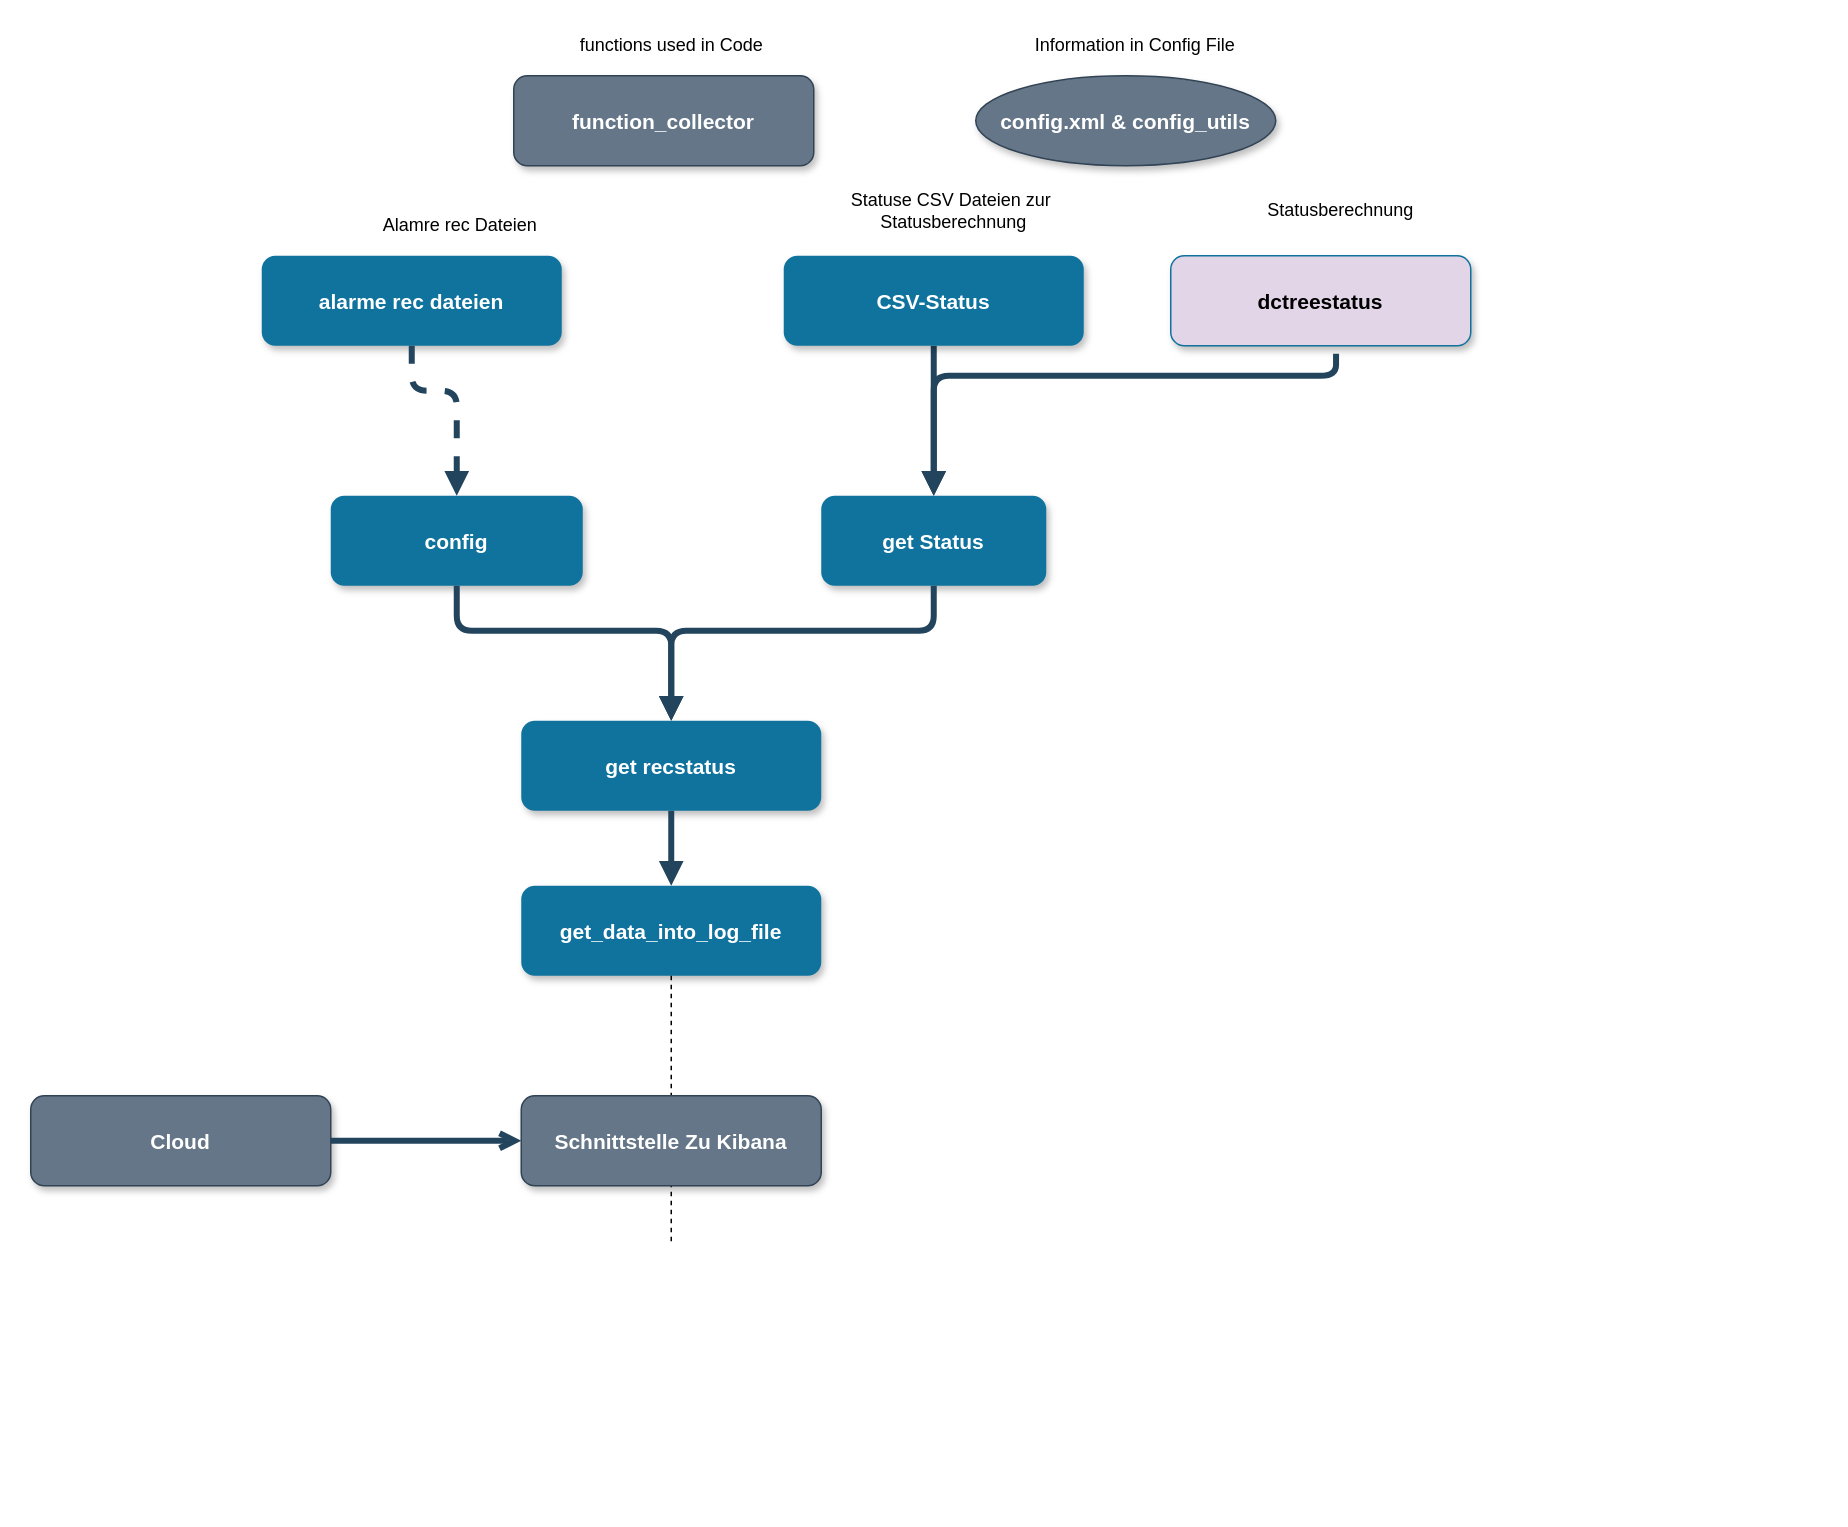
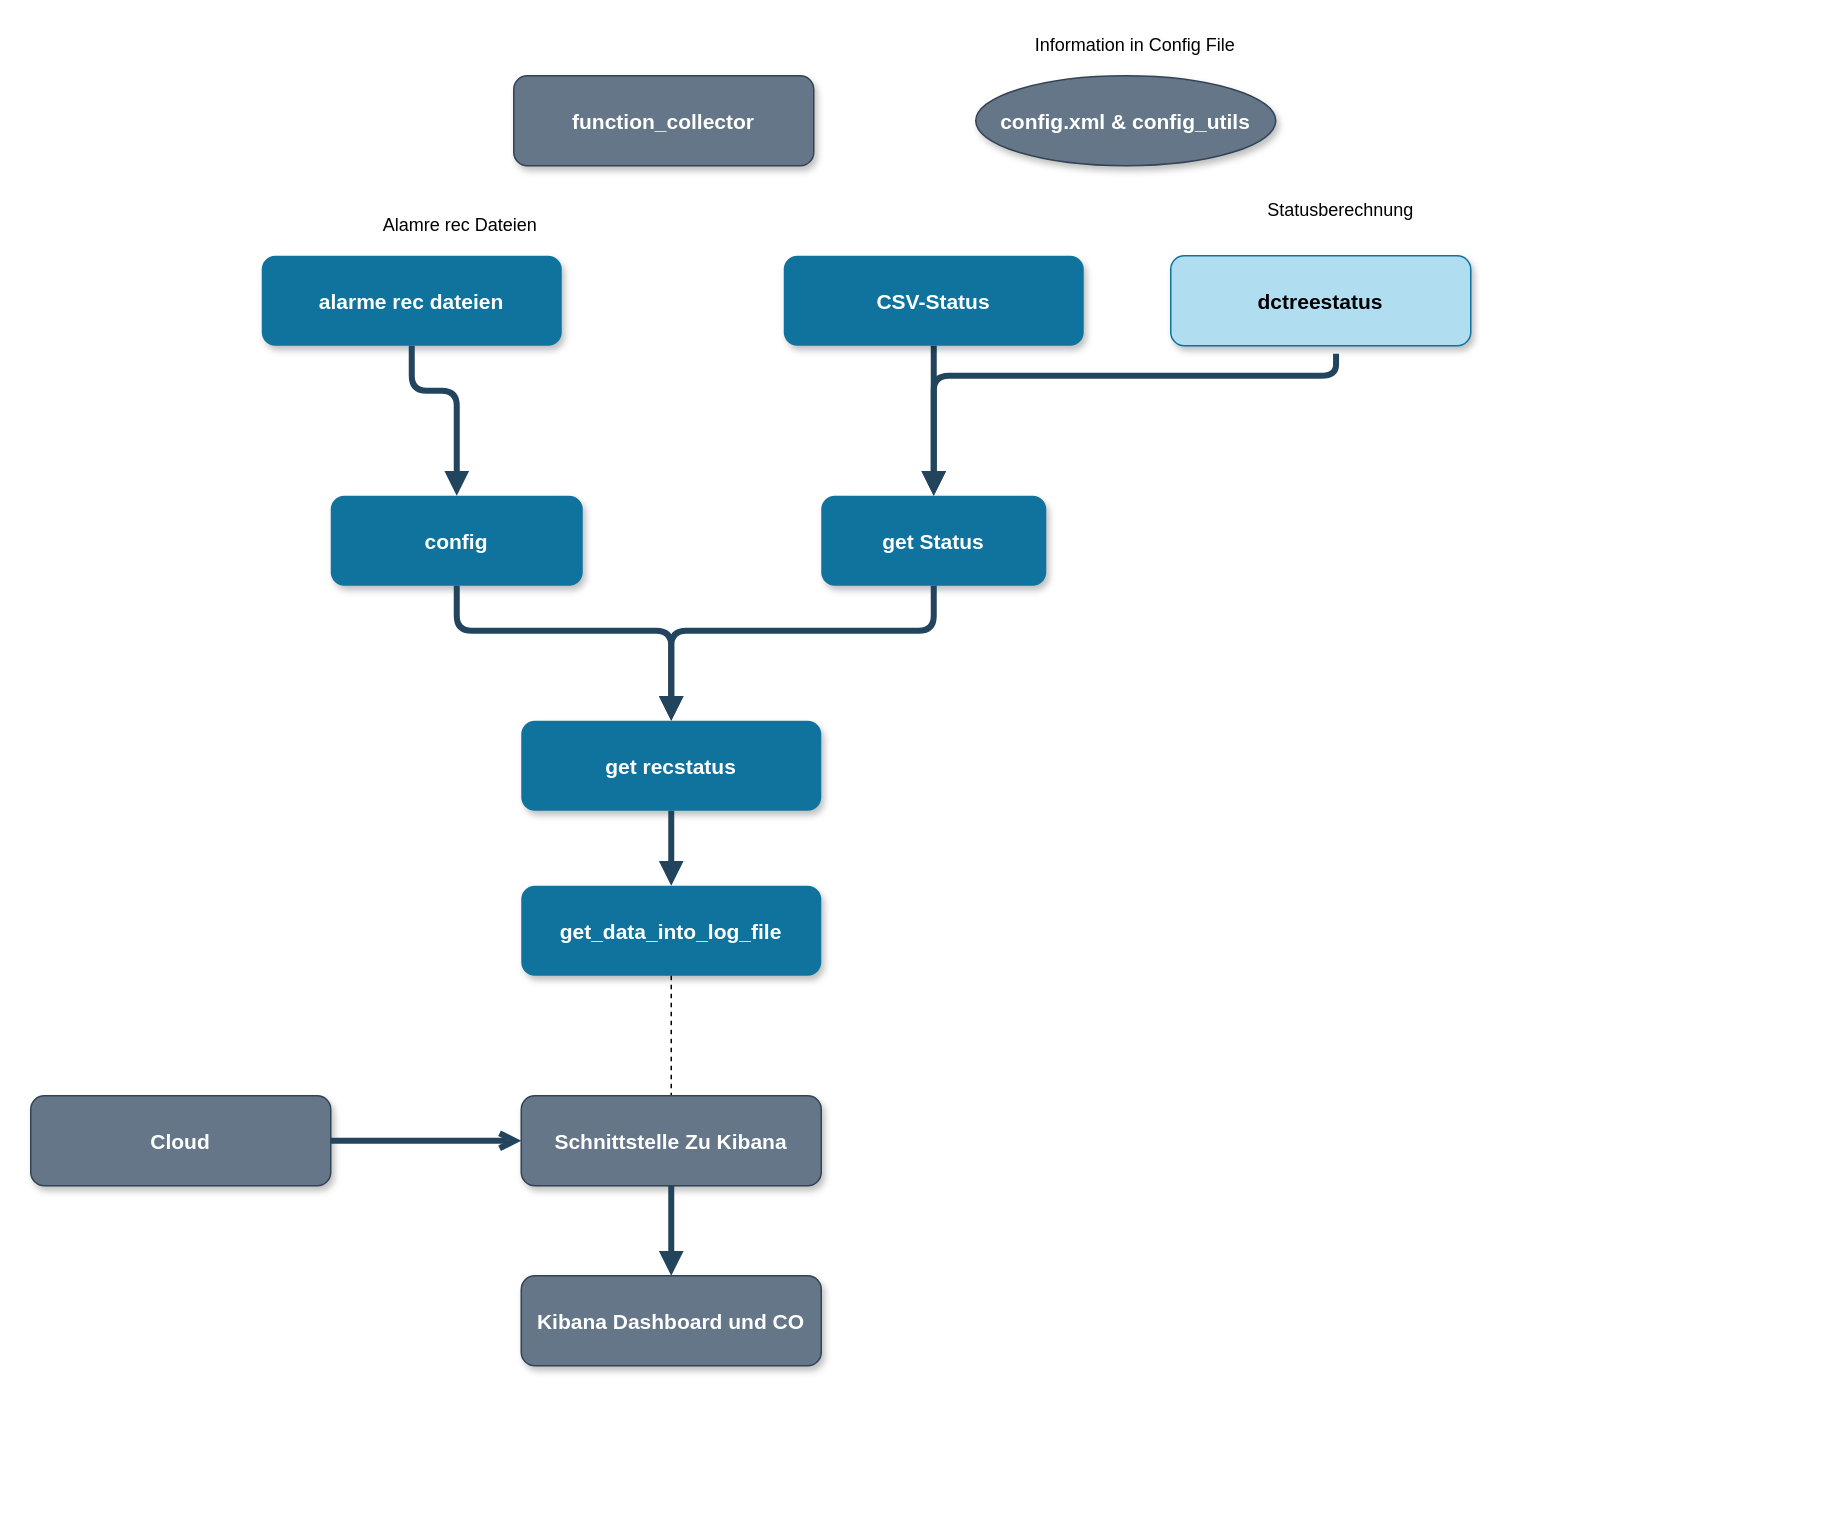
(671, 46) -> none
(954, 211) -> none
(1321, 301) -> (1321, 301)
(457, 446) -> (457, 446)
none -> (671, 1250)
none -> (671, 1321)
